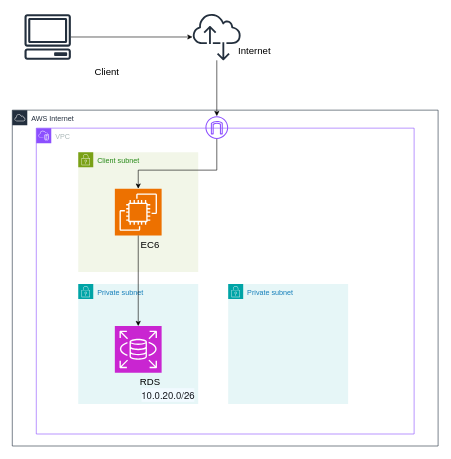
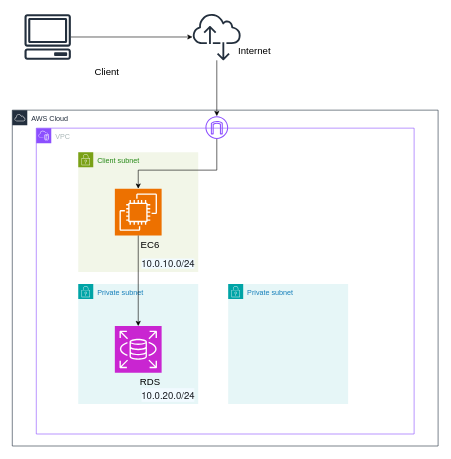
(55, 119) -> (48, 119)
none -> (168, 263)
(168, 395) -> (168, 395)
